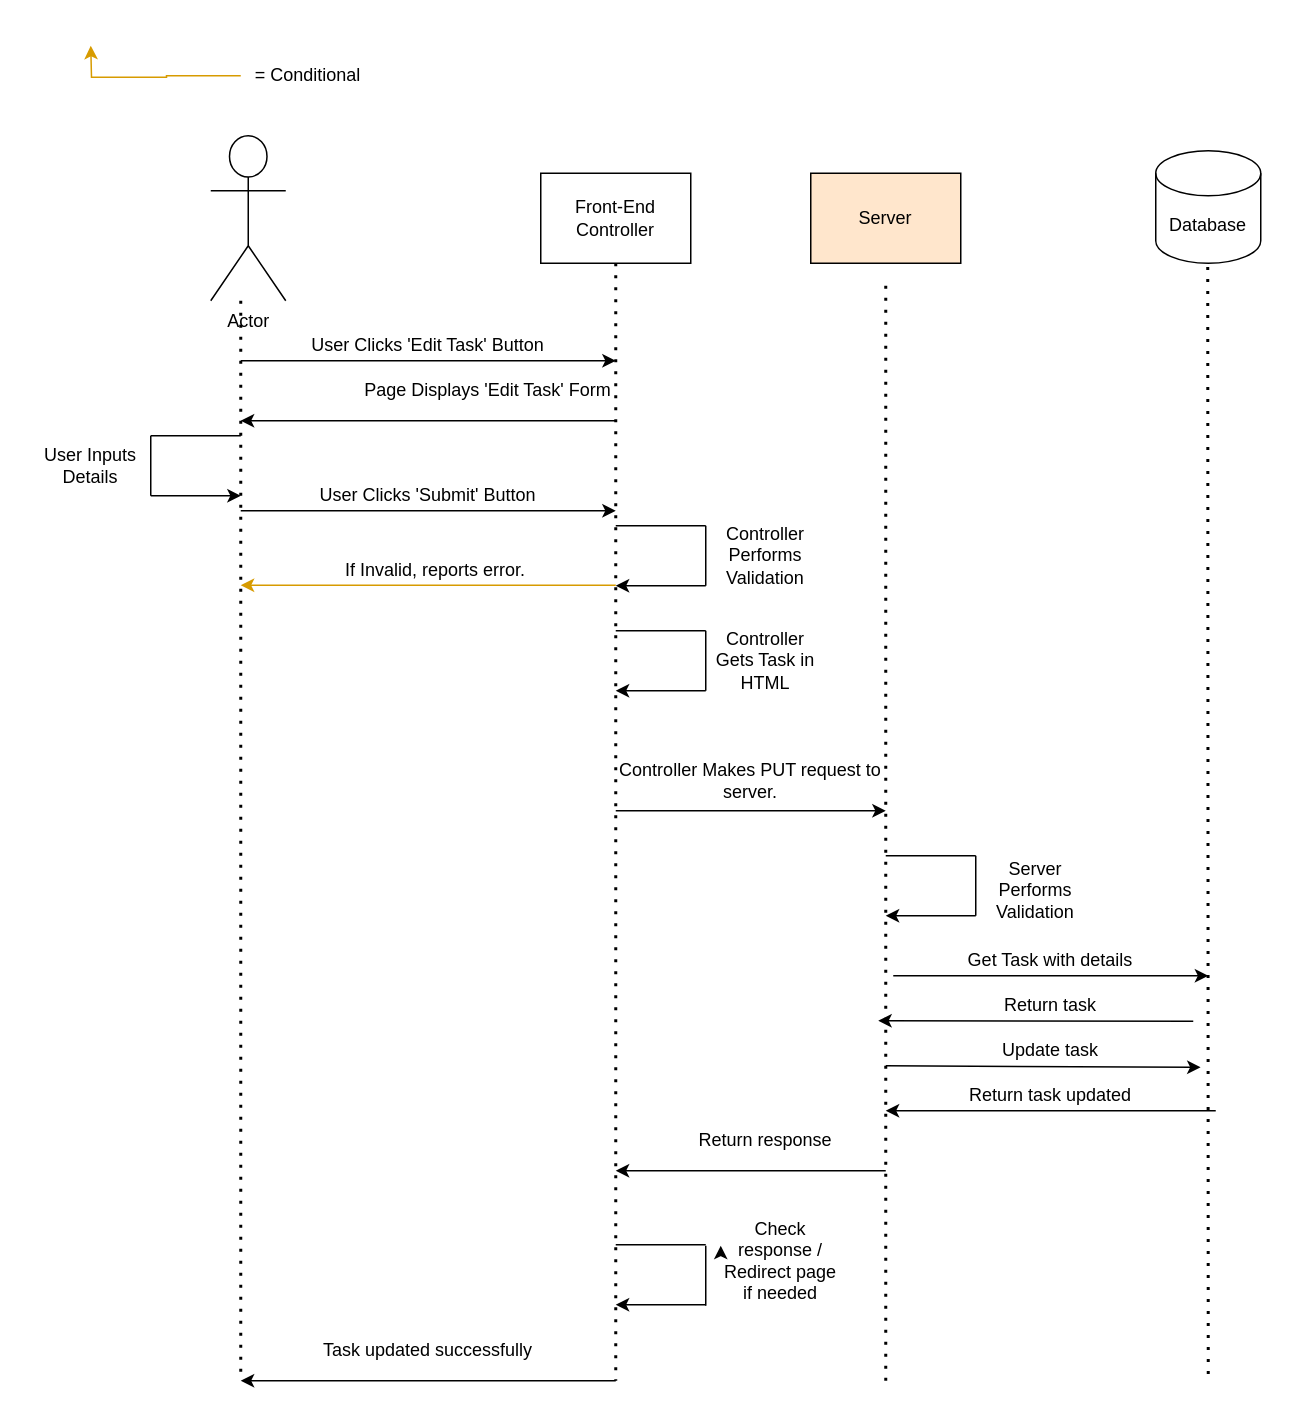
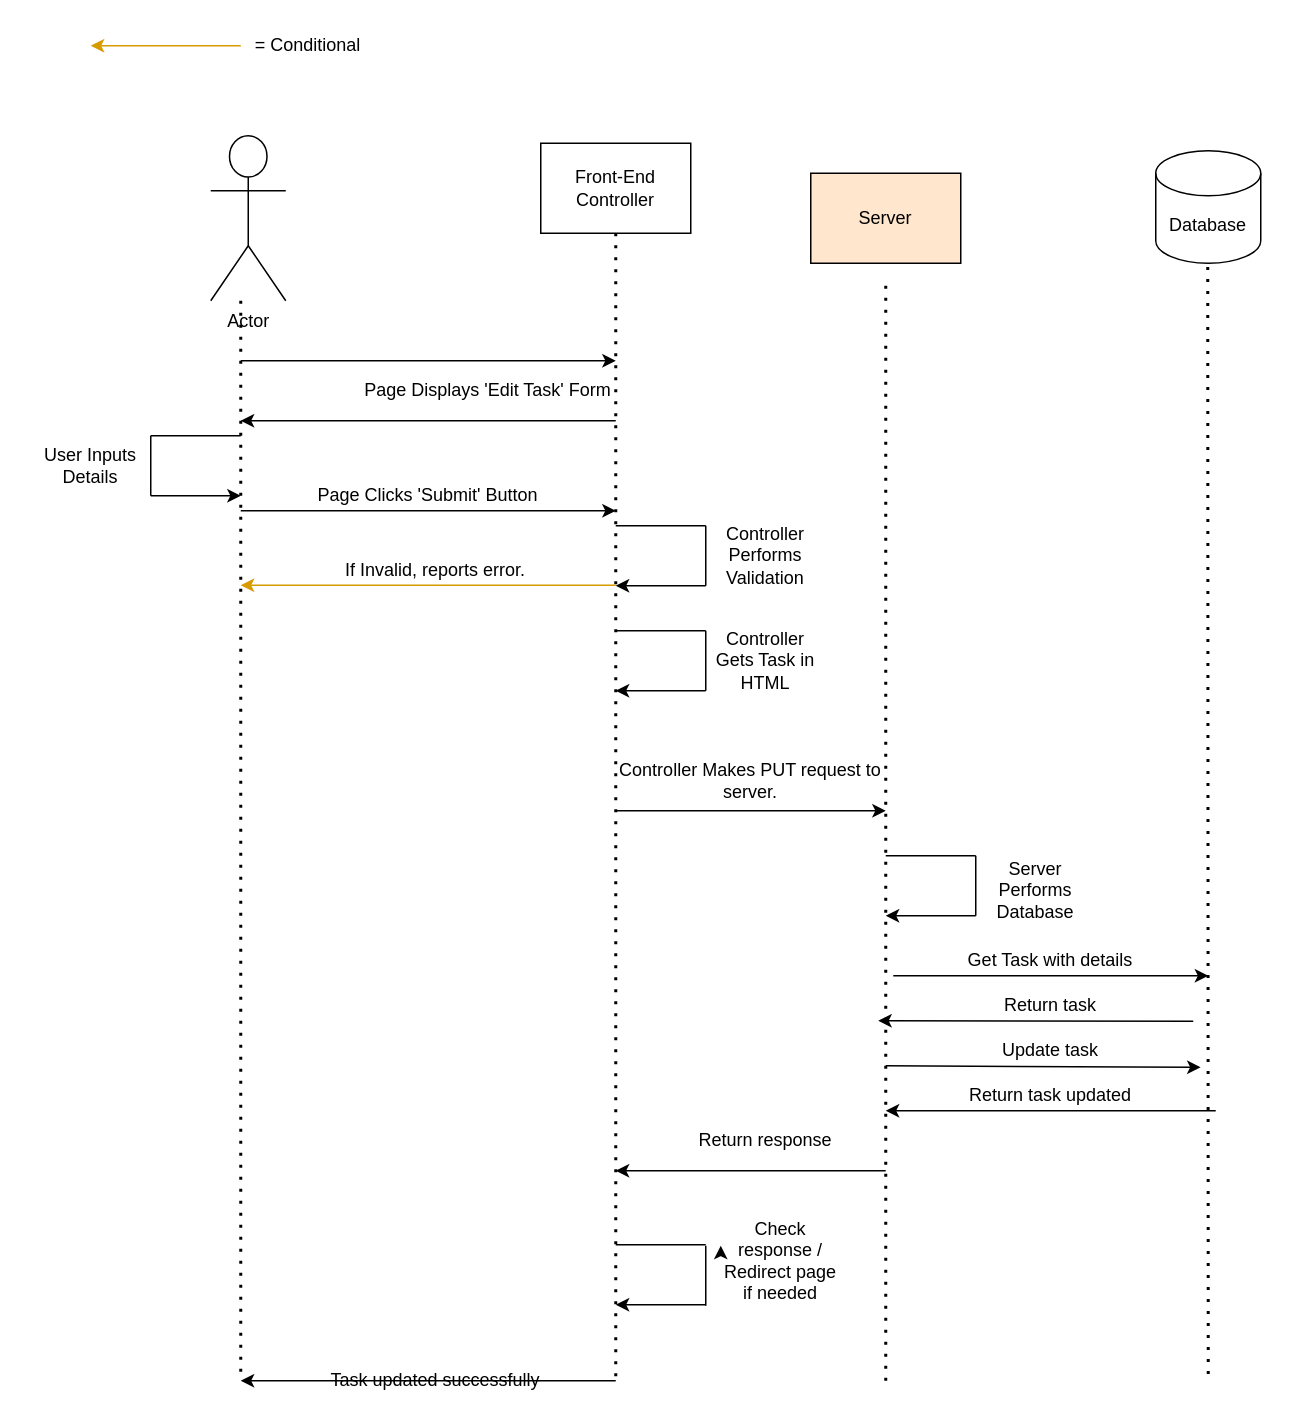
(308, 76) -> (308, 46)
(616, 218) -> (616, 188)
(428, 346) -> none
(428, 496) -> (428, 496)
(1036, 901) -> (1036, 901)
(428, 1351) -> (436, 1381)
